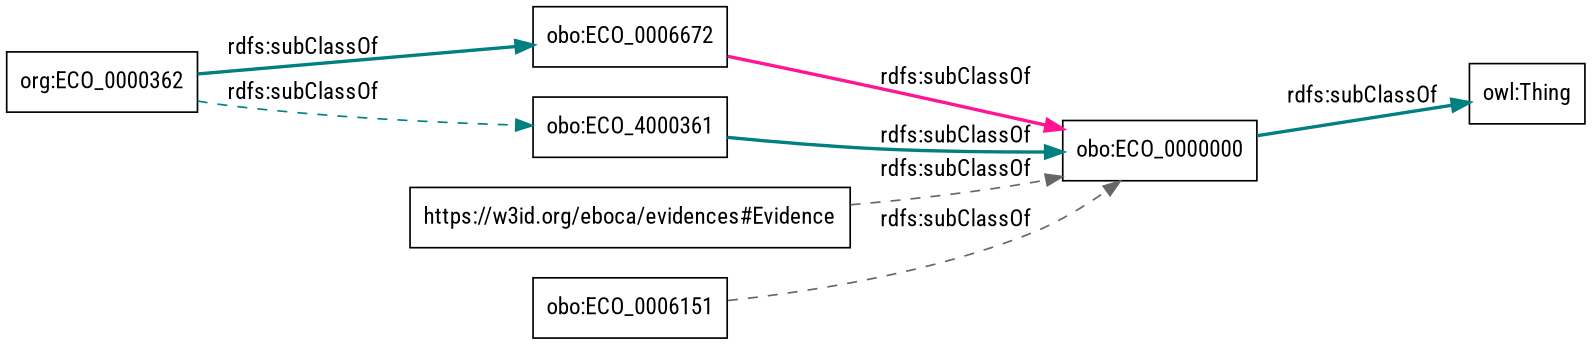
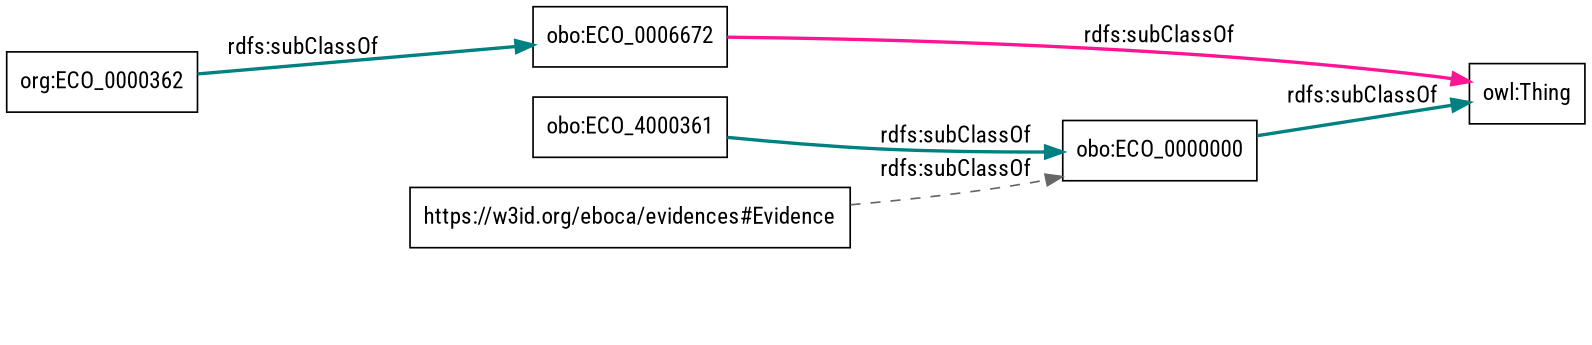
(887, 90) -> (1090, 48)
(356, 117) -> none
(630, 308) -> none
